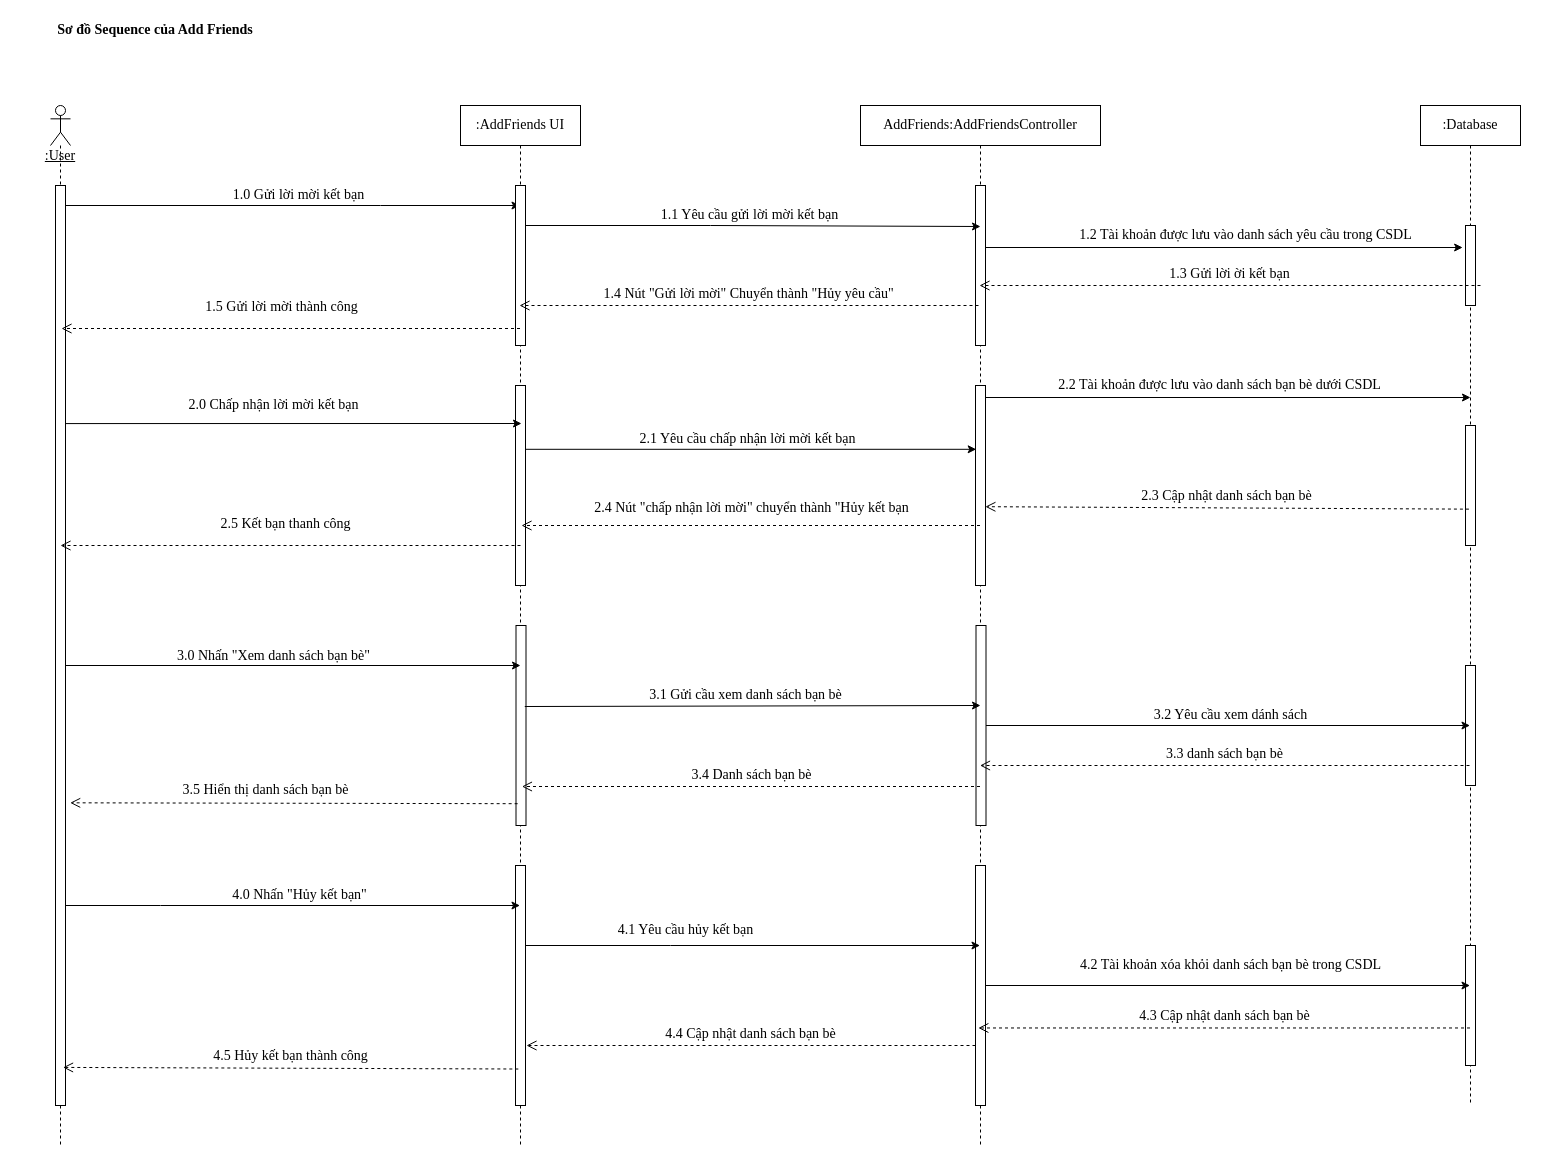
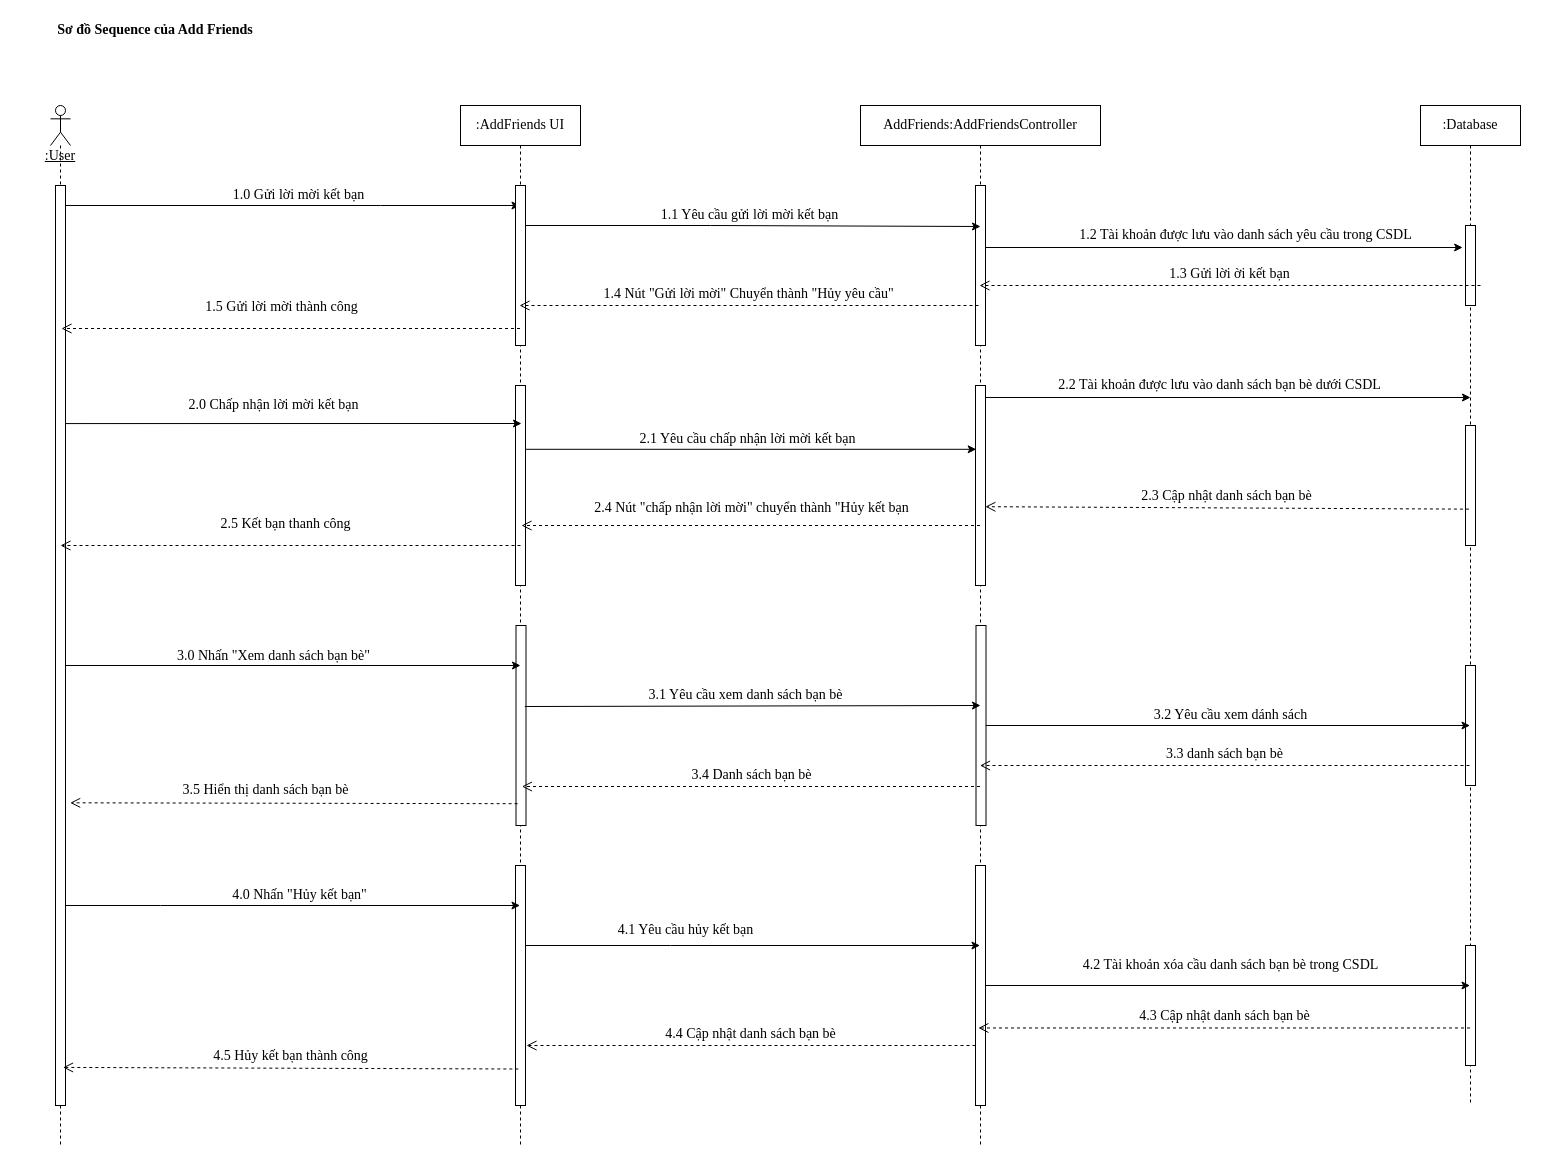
(746, 696) -> (746, 696)
(1231, 966) -> (1231, 966)
